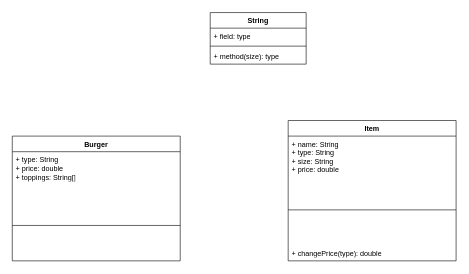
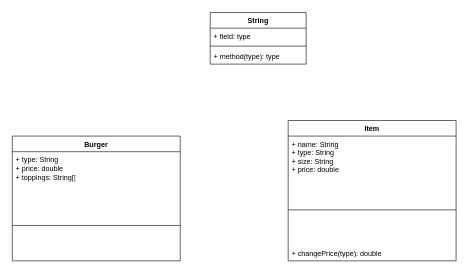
(250, 57) -> (251, 57)
